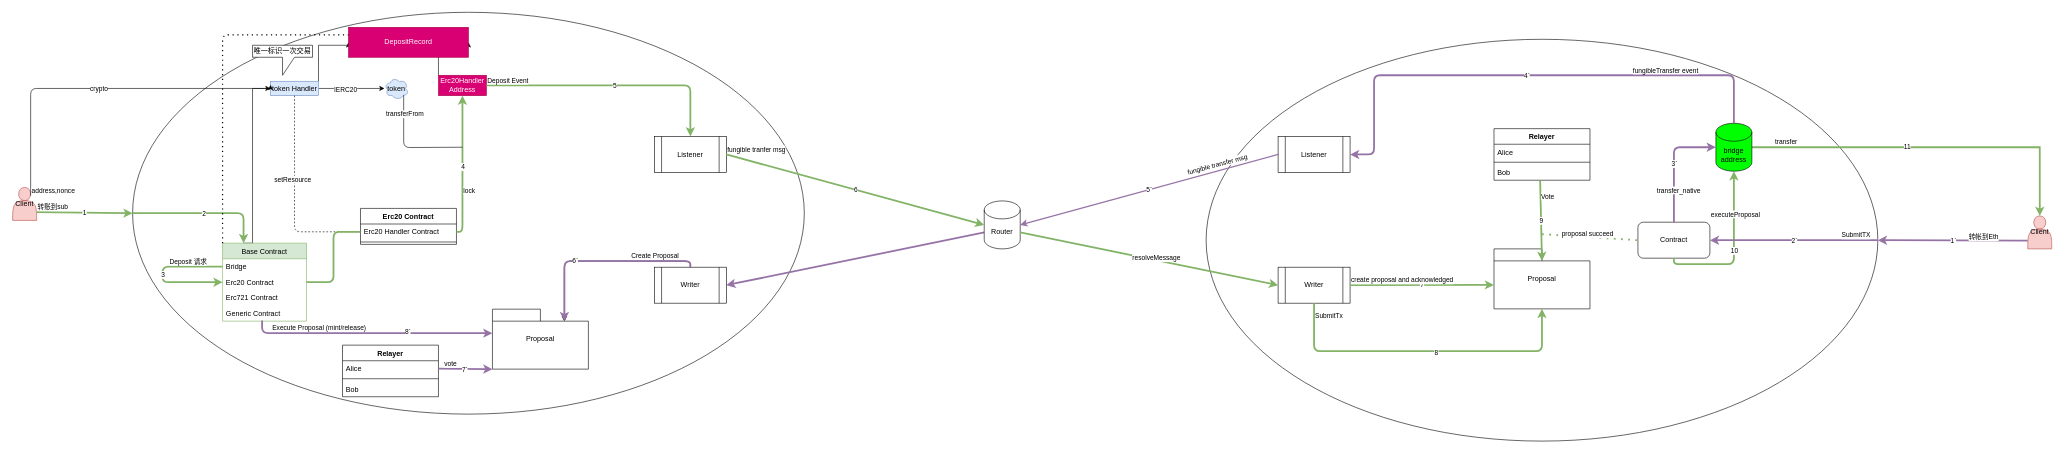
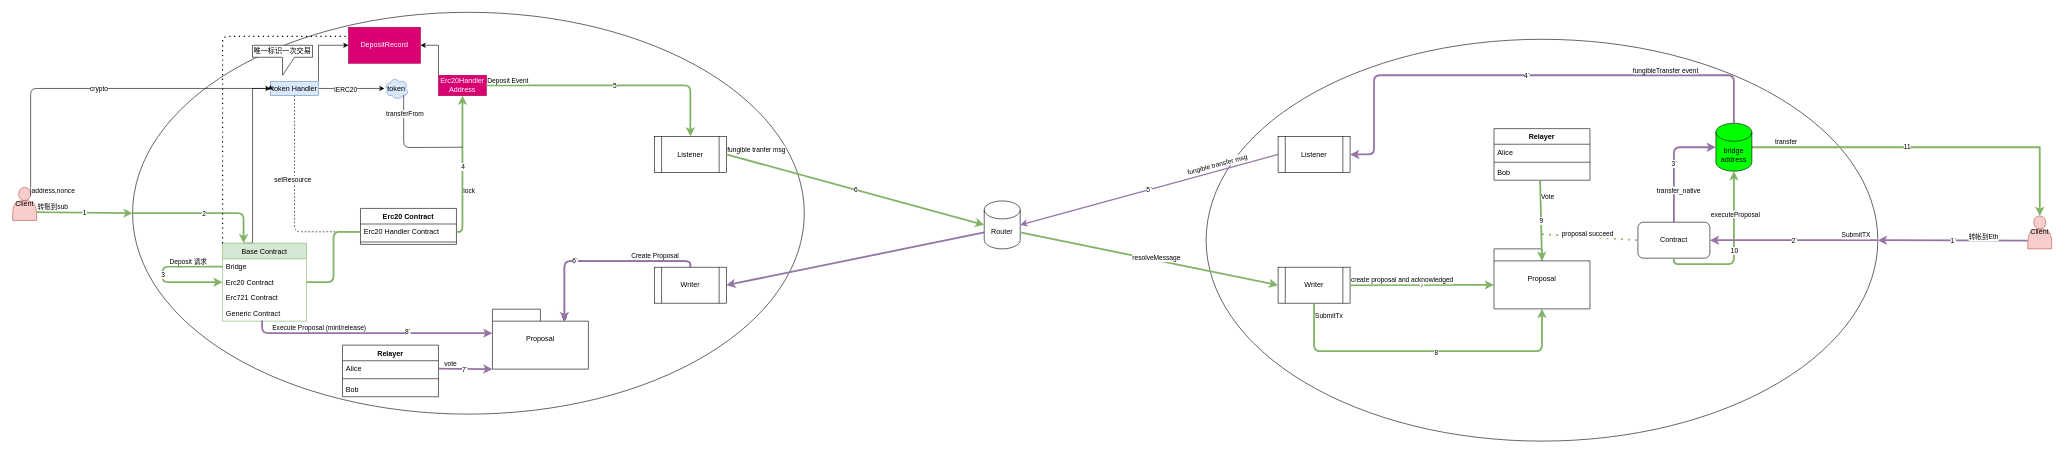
(408, 42) -> (384, 45)
